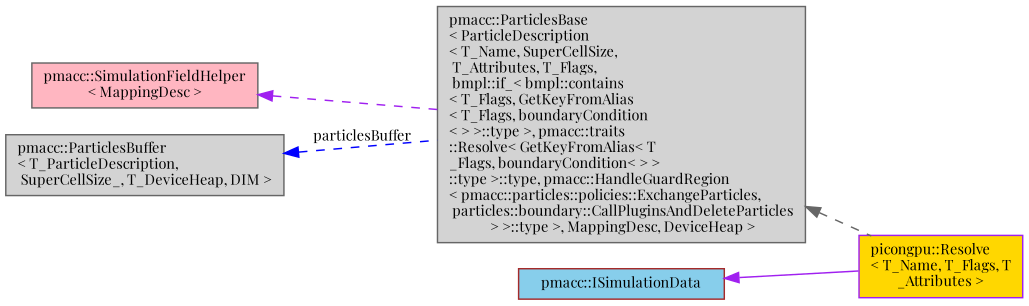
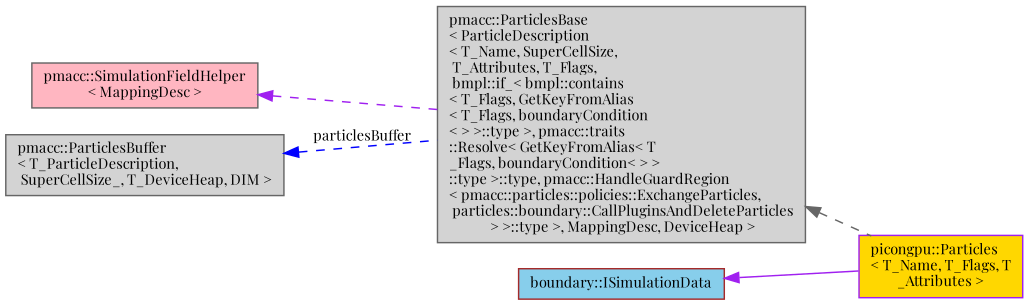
(941, 267) -> (941, 267)
(621, 284) -> (621, 284)
